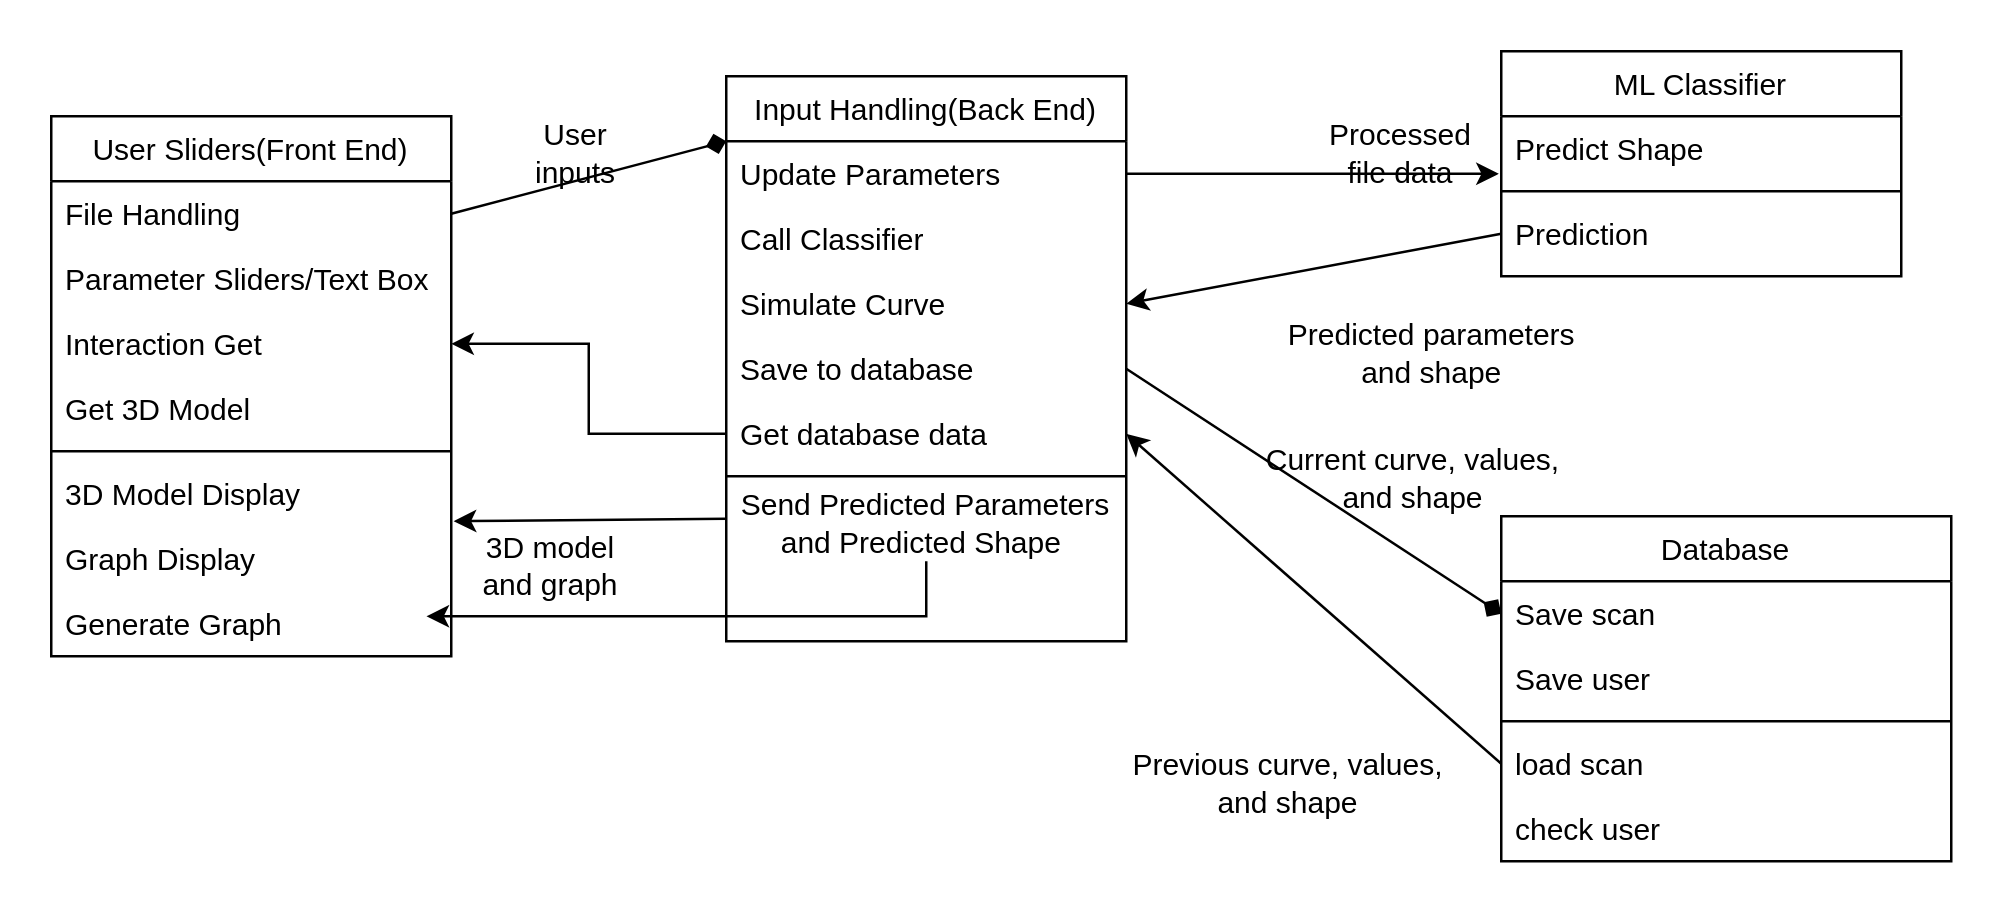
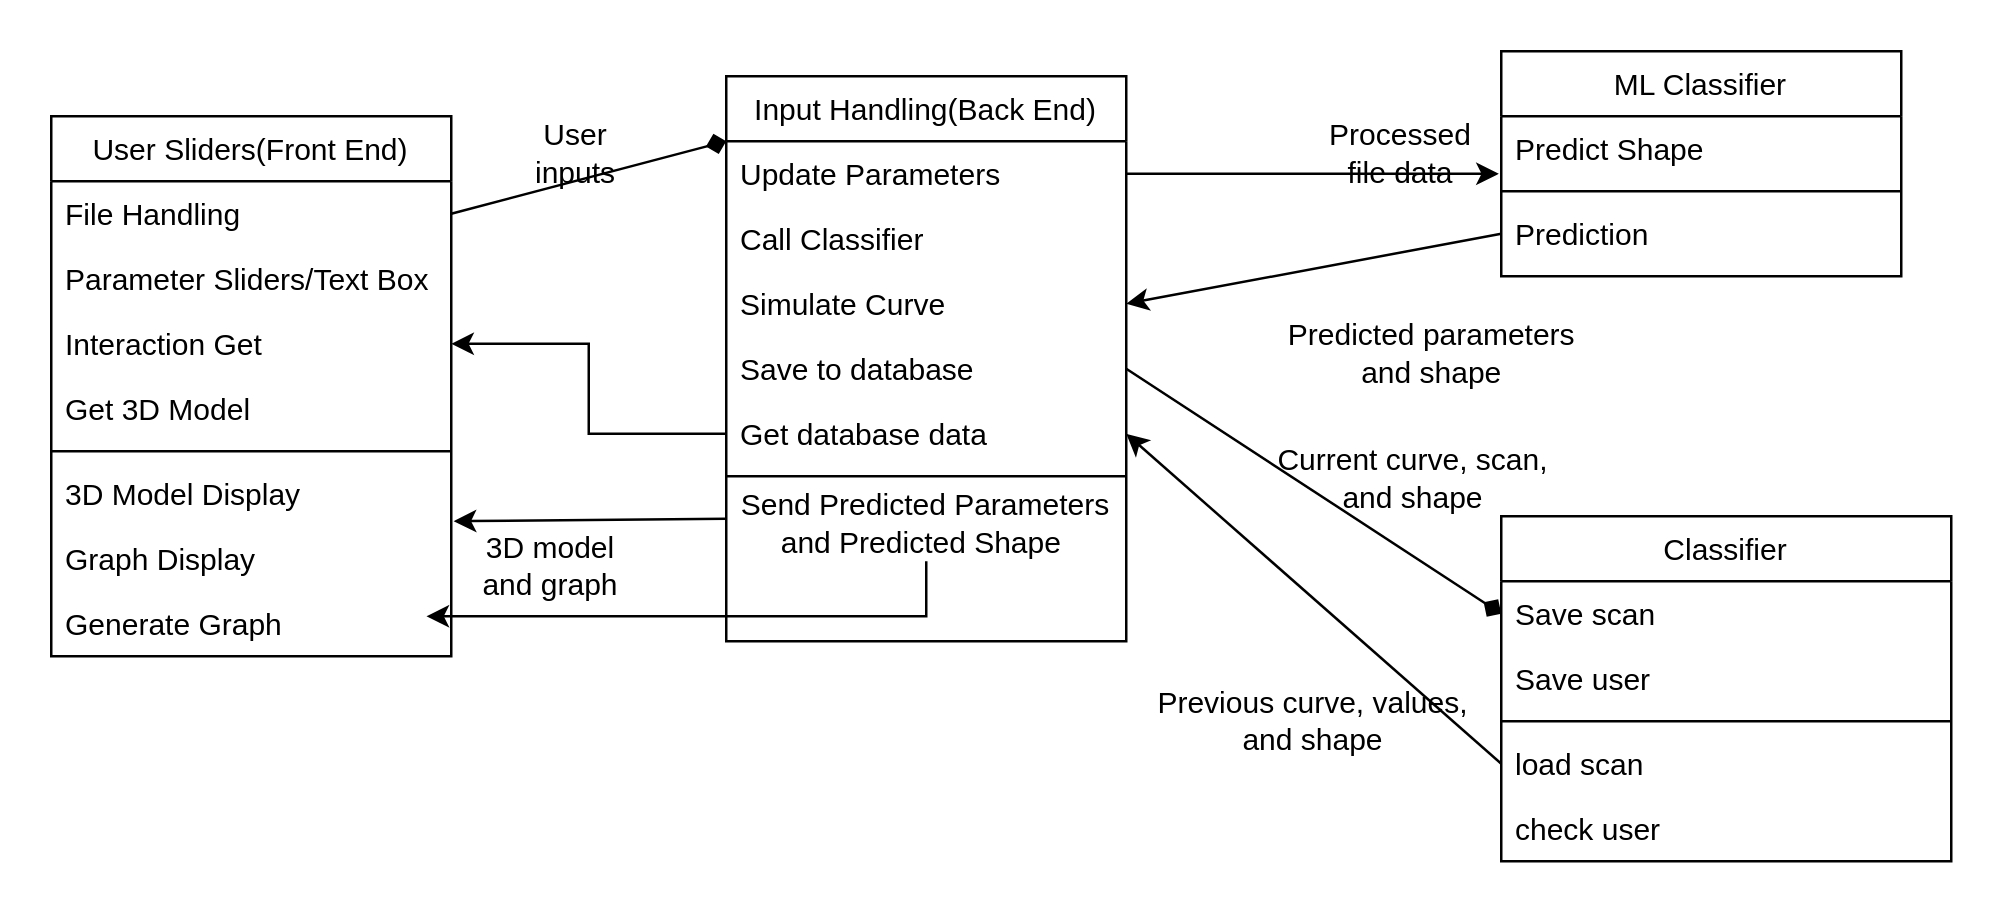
(1414, 479) -> (1414, 479)
(1725, 550) -> (1725, 550)
(1289, 784) -> (1314, 721)
